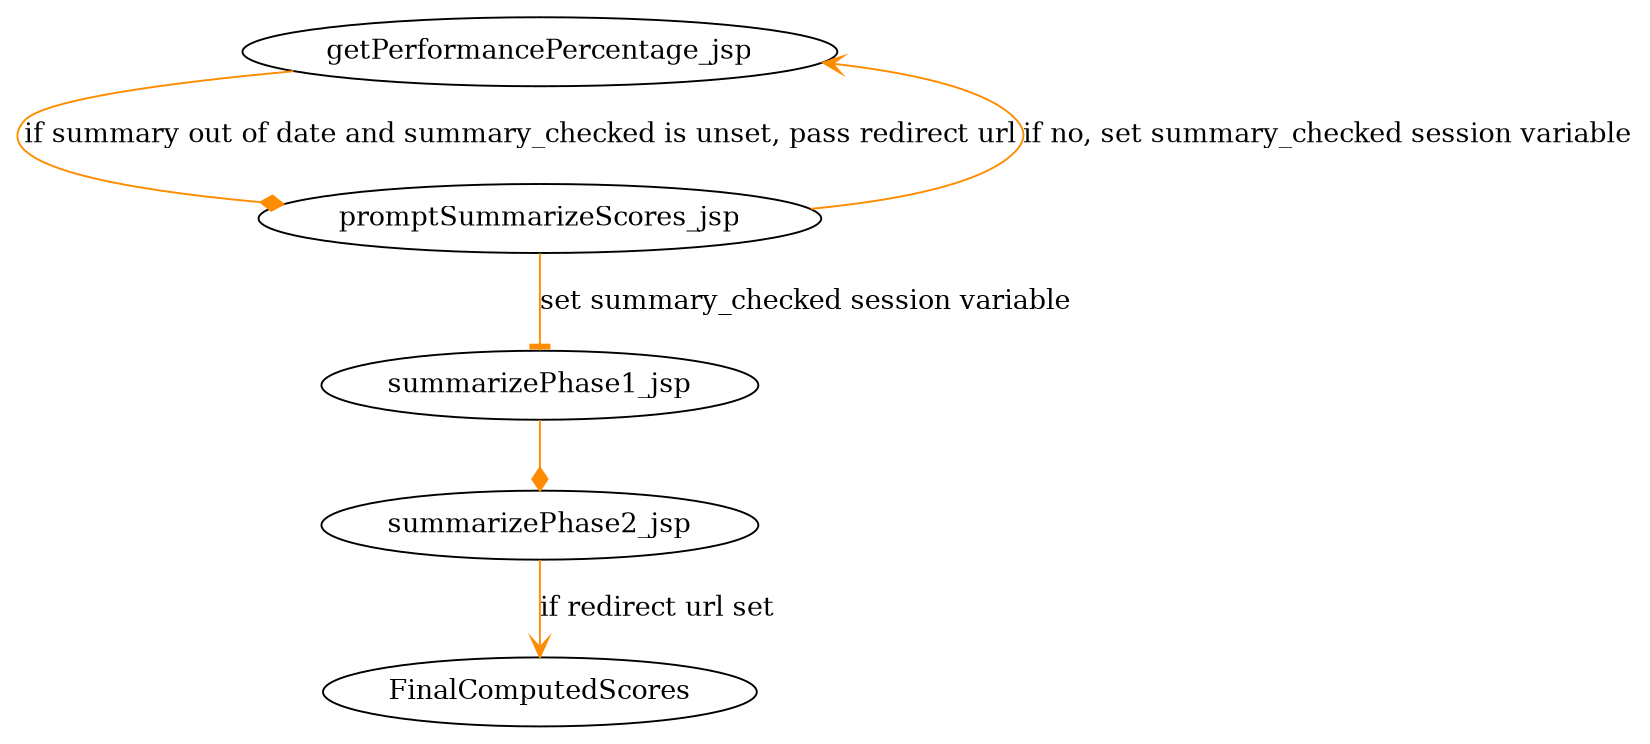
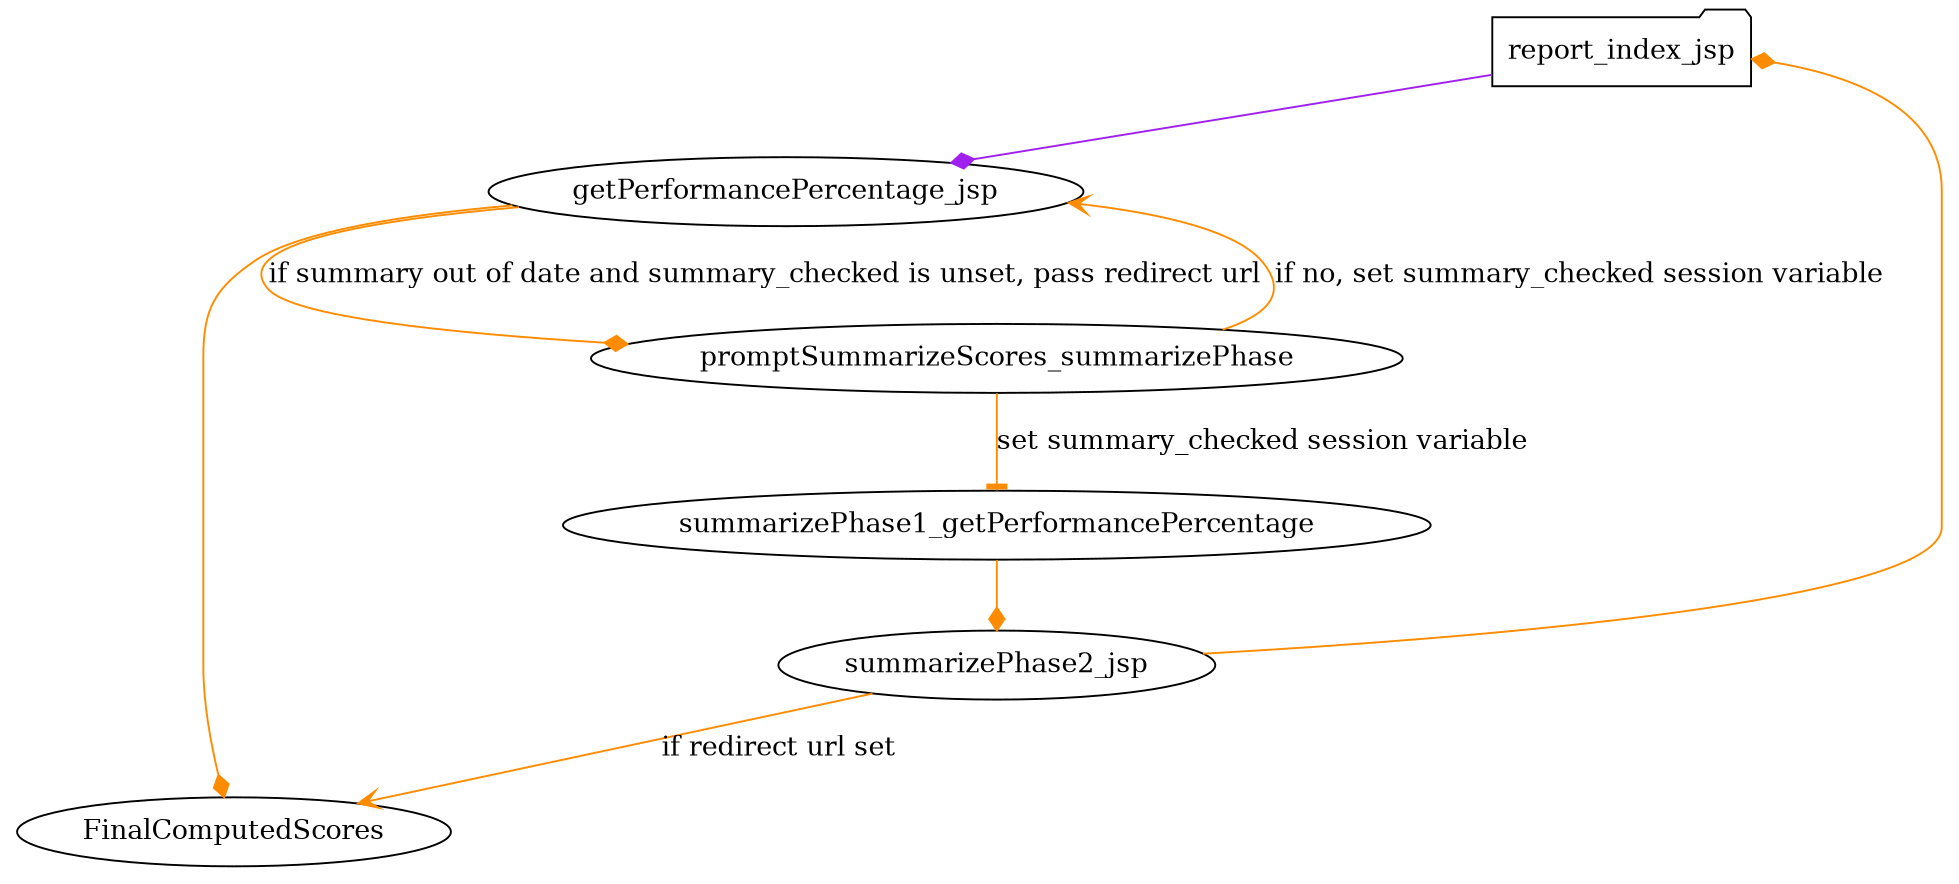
none -> (1622, 52)
(540, 218) -> (997, 358)
none -> (203, 376)
(540, 385) -> (997, 525)
